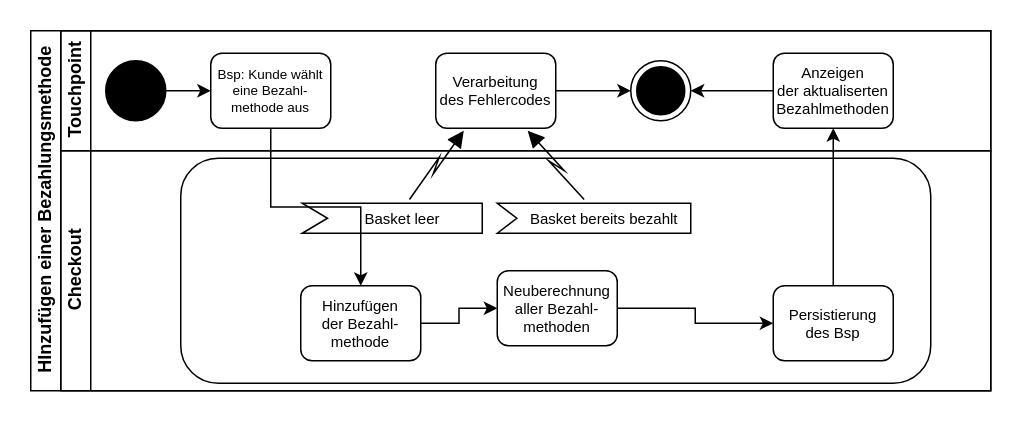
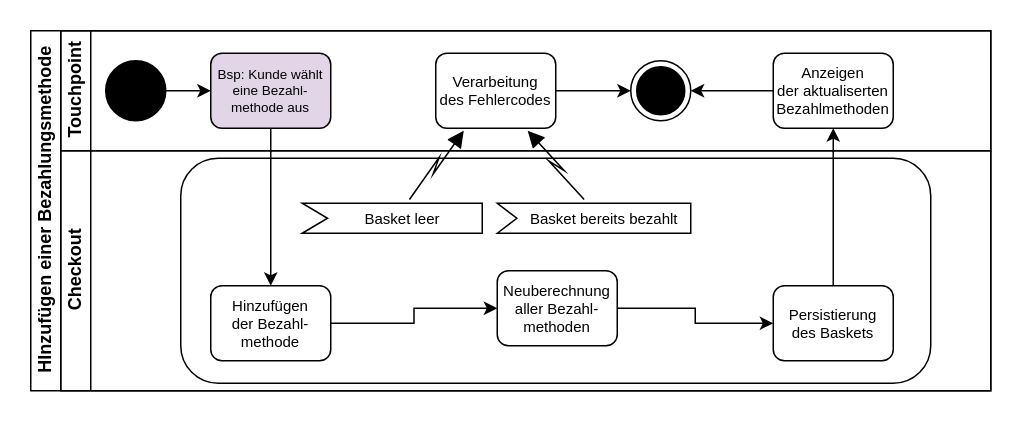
(271, 91) -> (271, 91)
(833, 315) -> (833, 315)
(361, 323) -> (271, 323)
